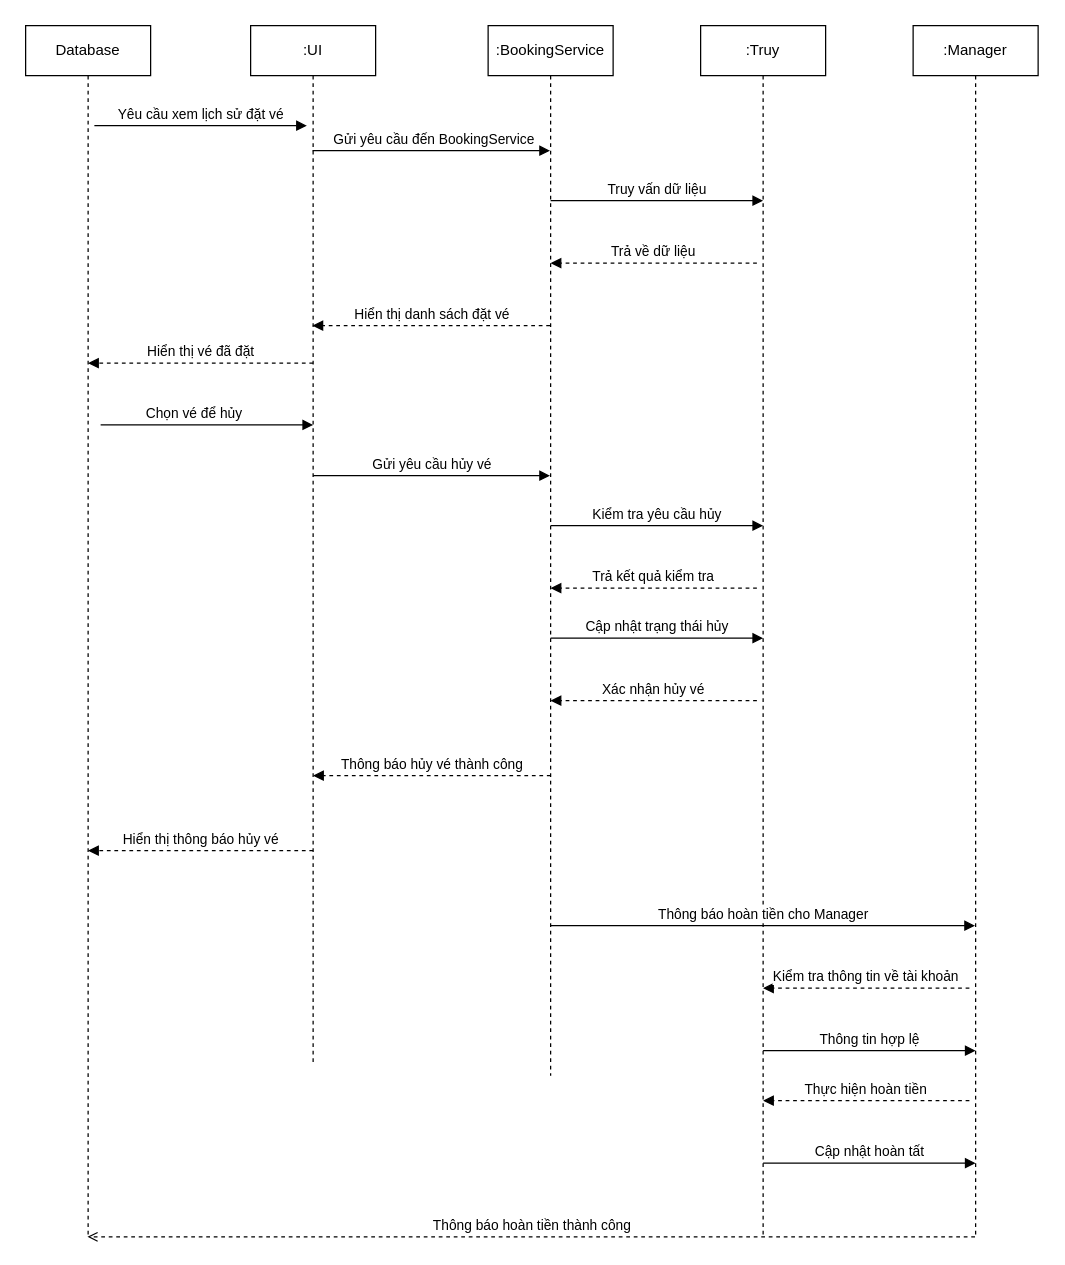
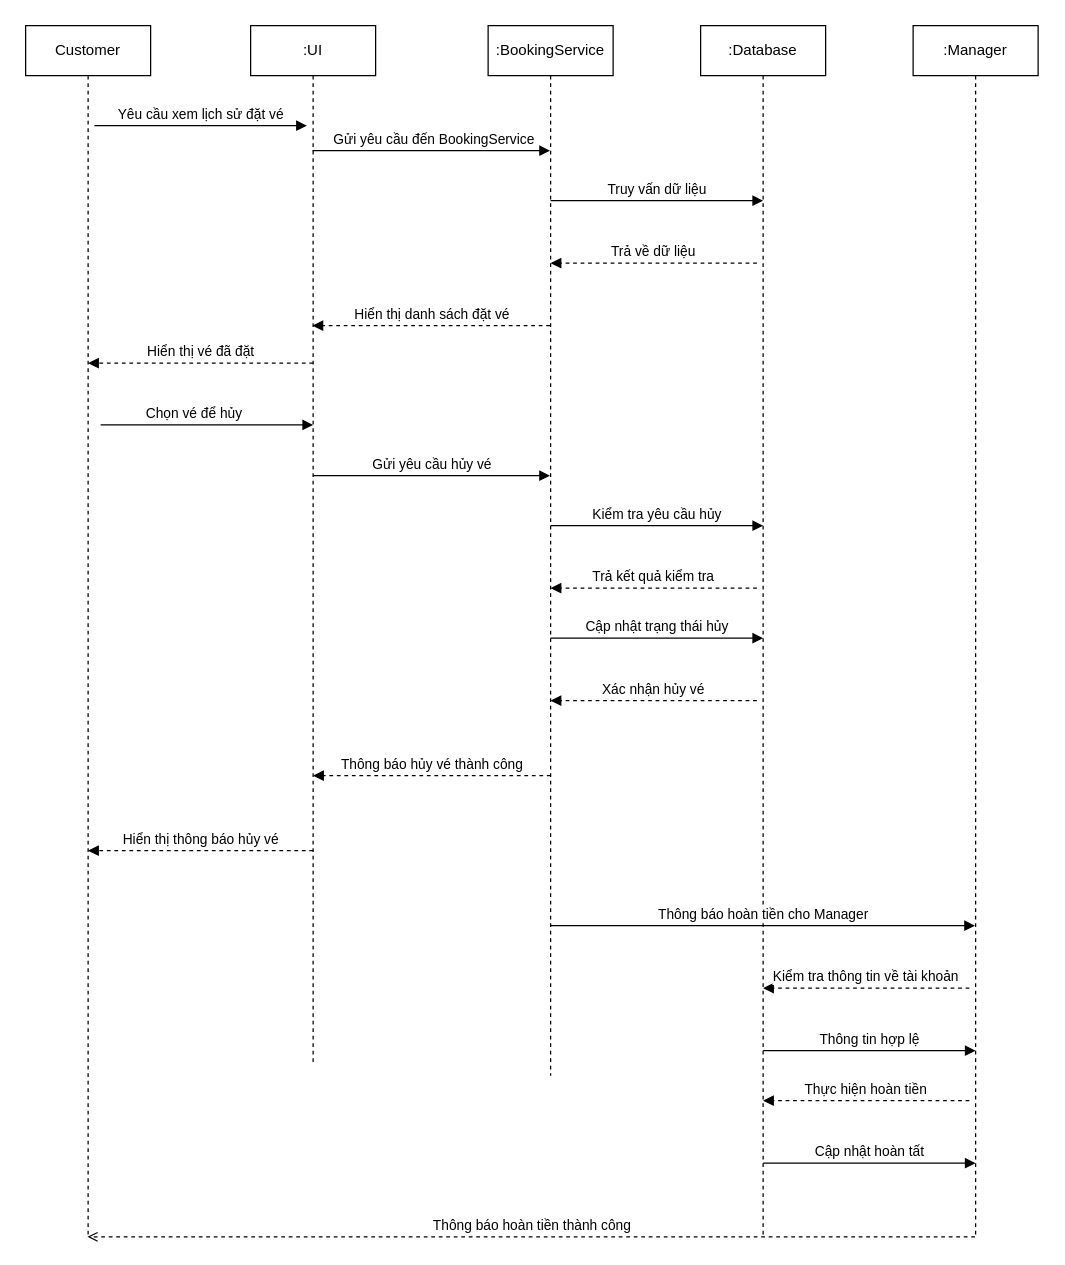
(88, 51) -> (88, 51)
(763, 51) -> (763, 51)
